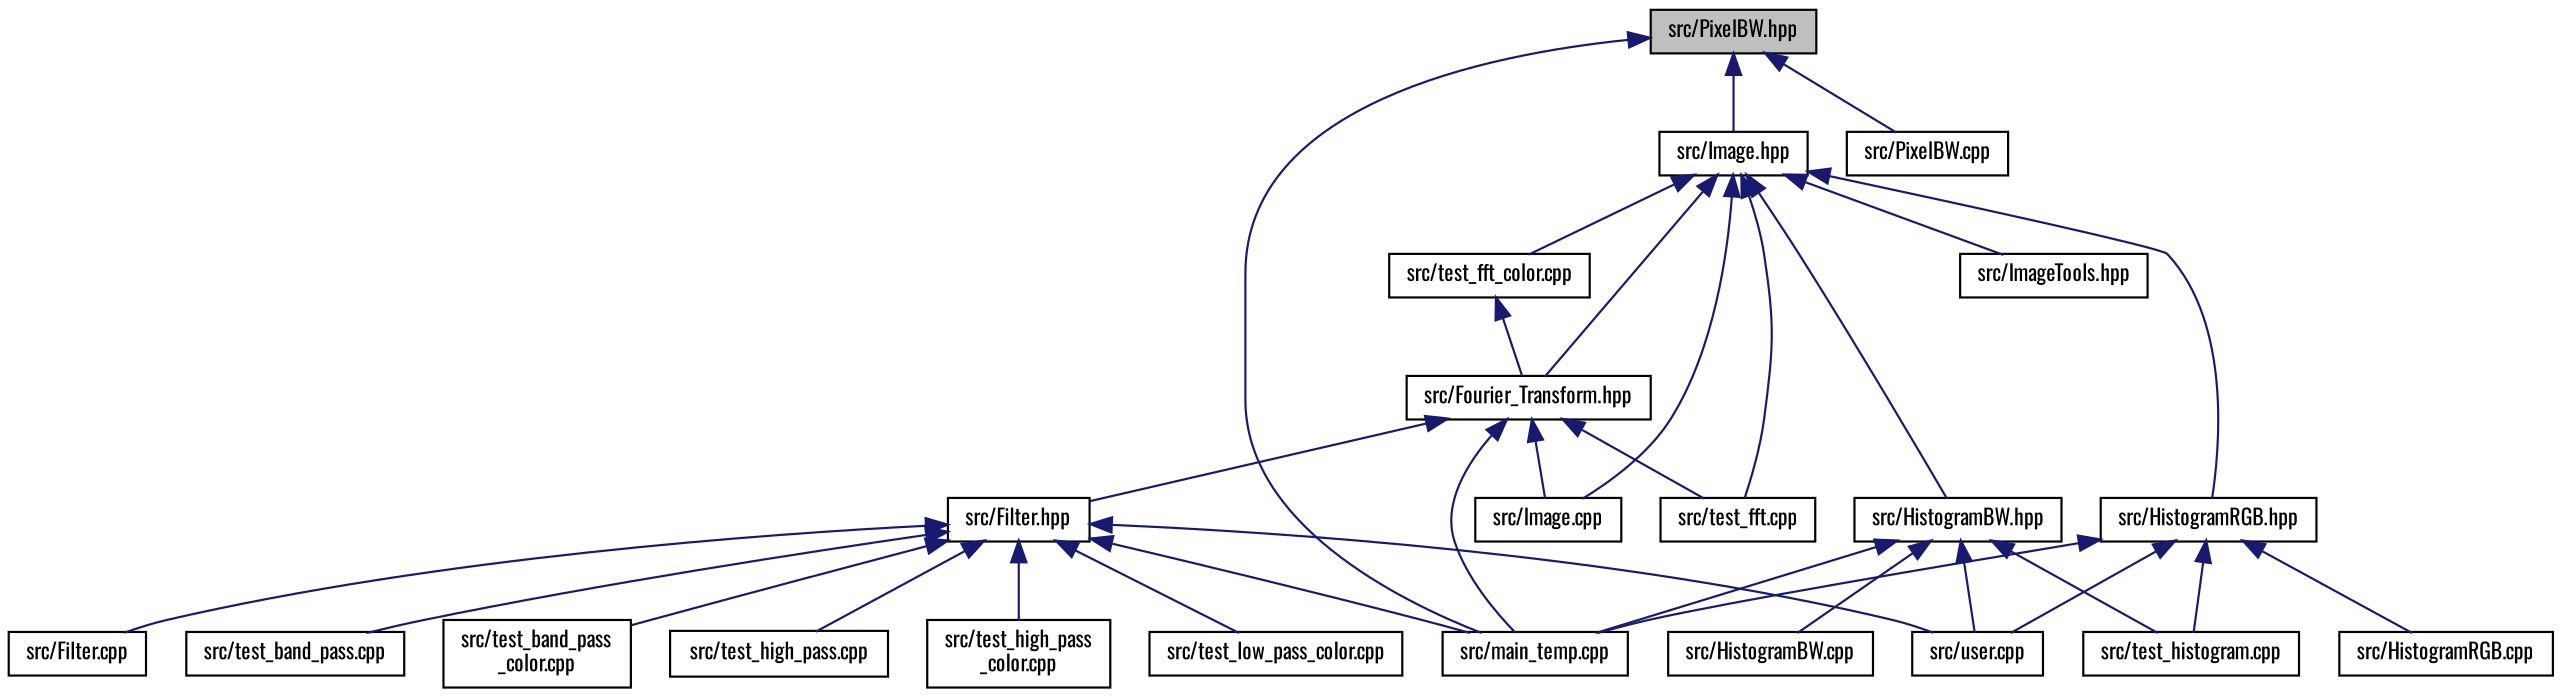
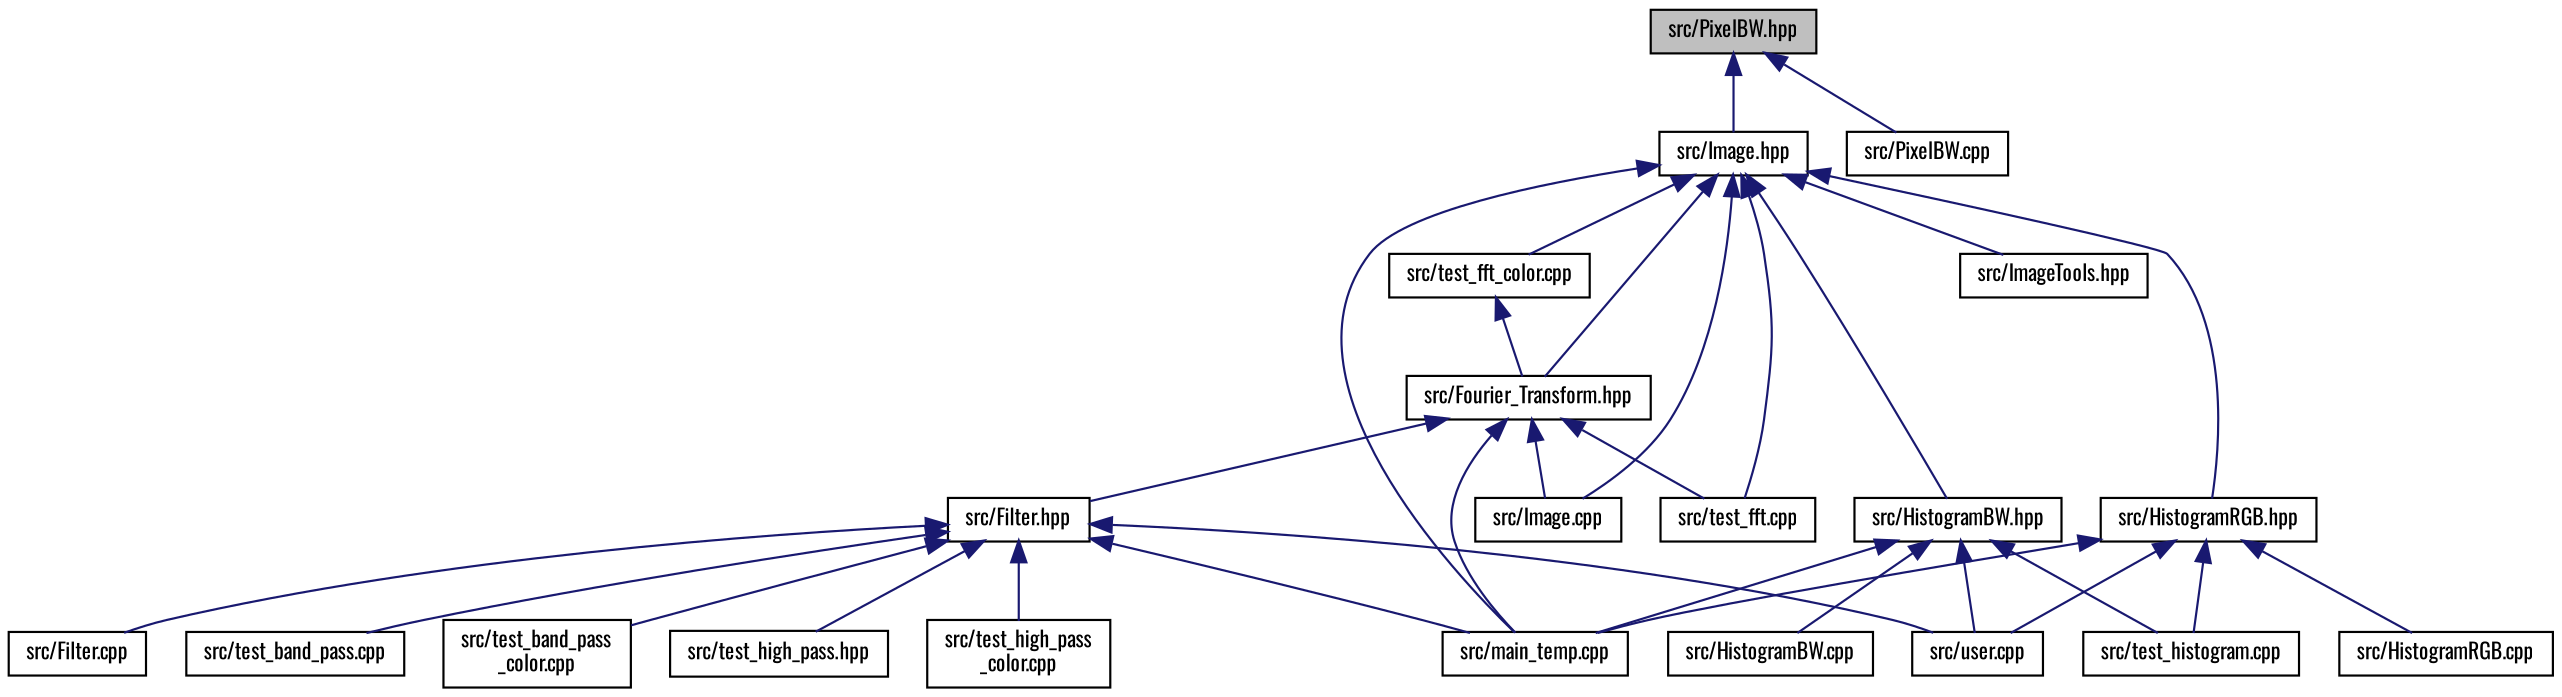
(1246, 268) -> (1344, 325)
(779, 654) -> (779, 654)
(1276, 654) -> none
